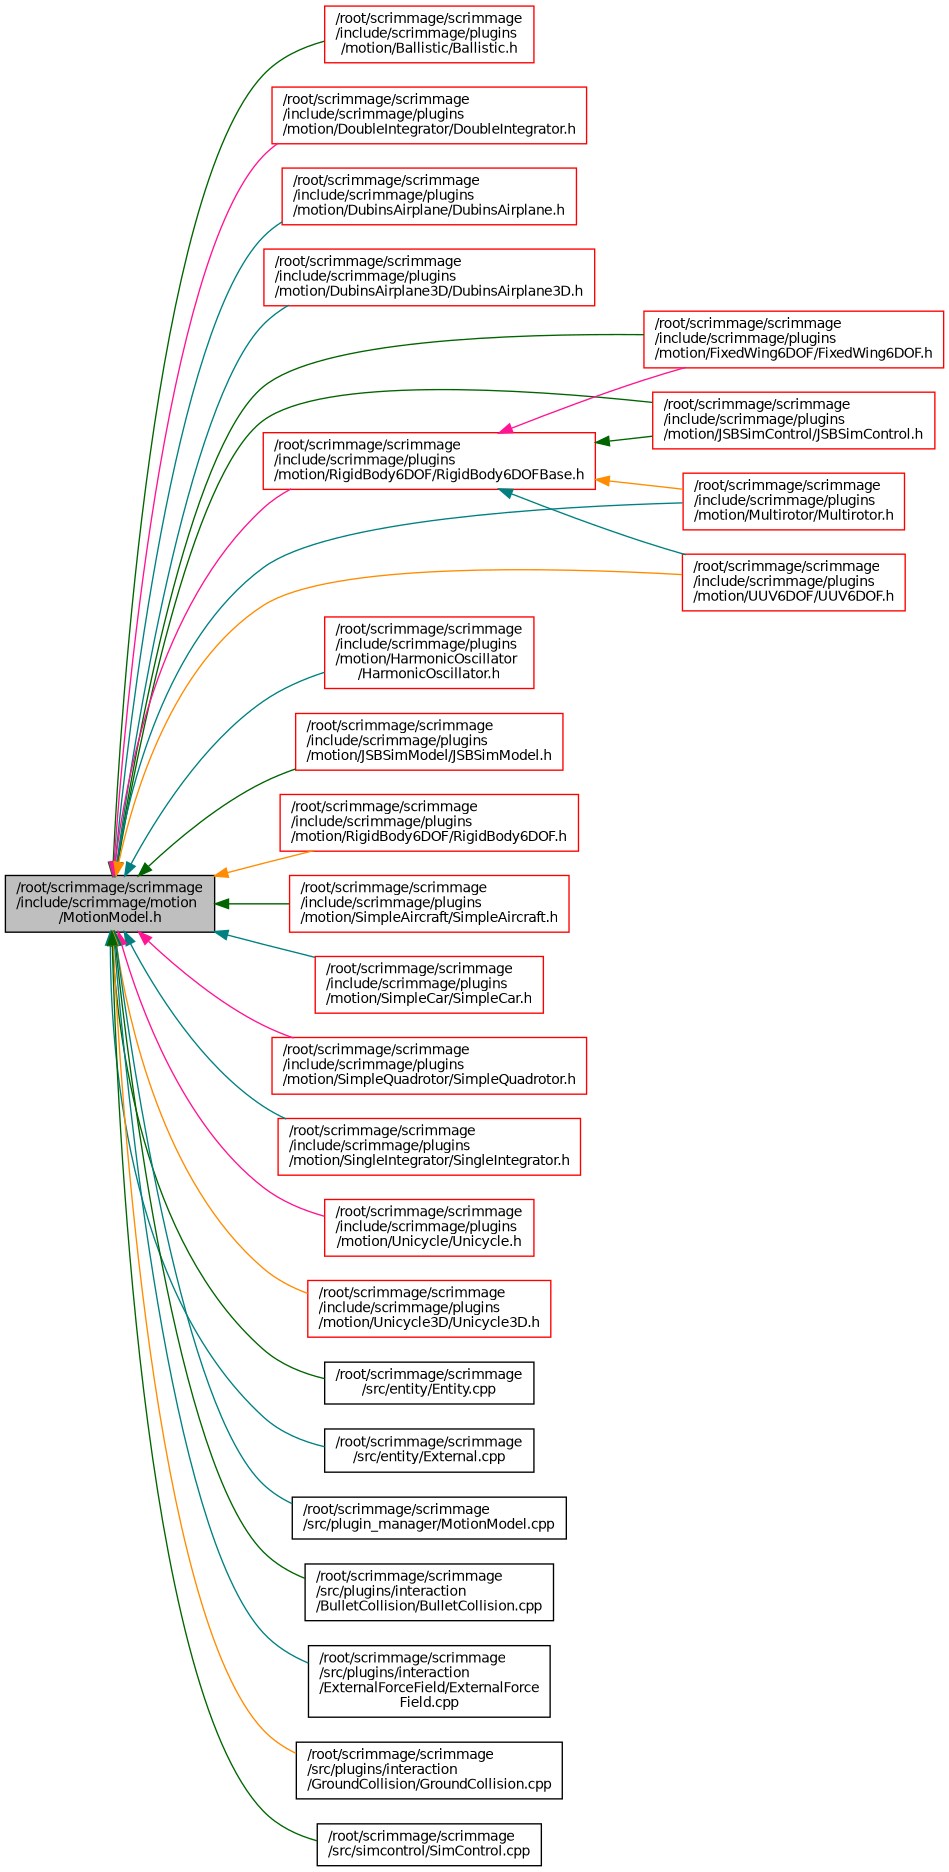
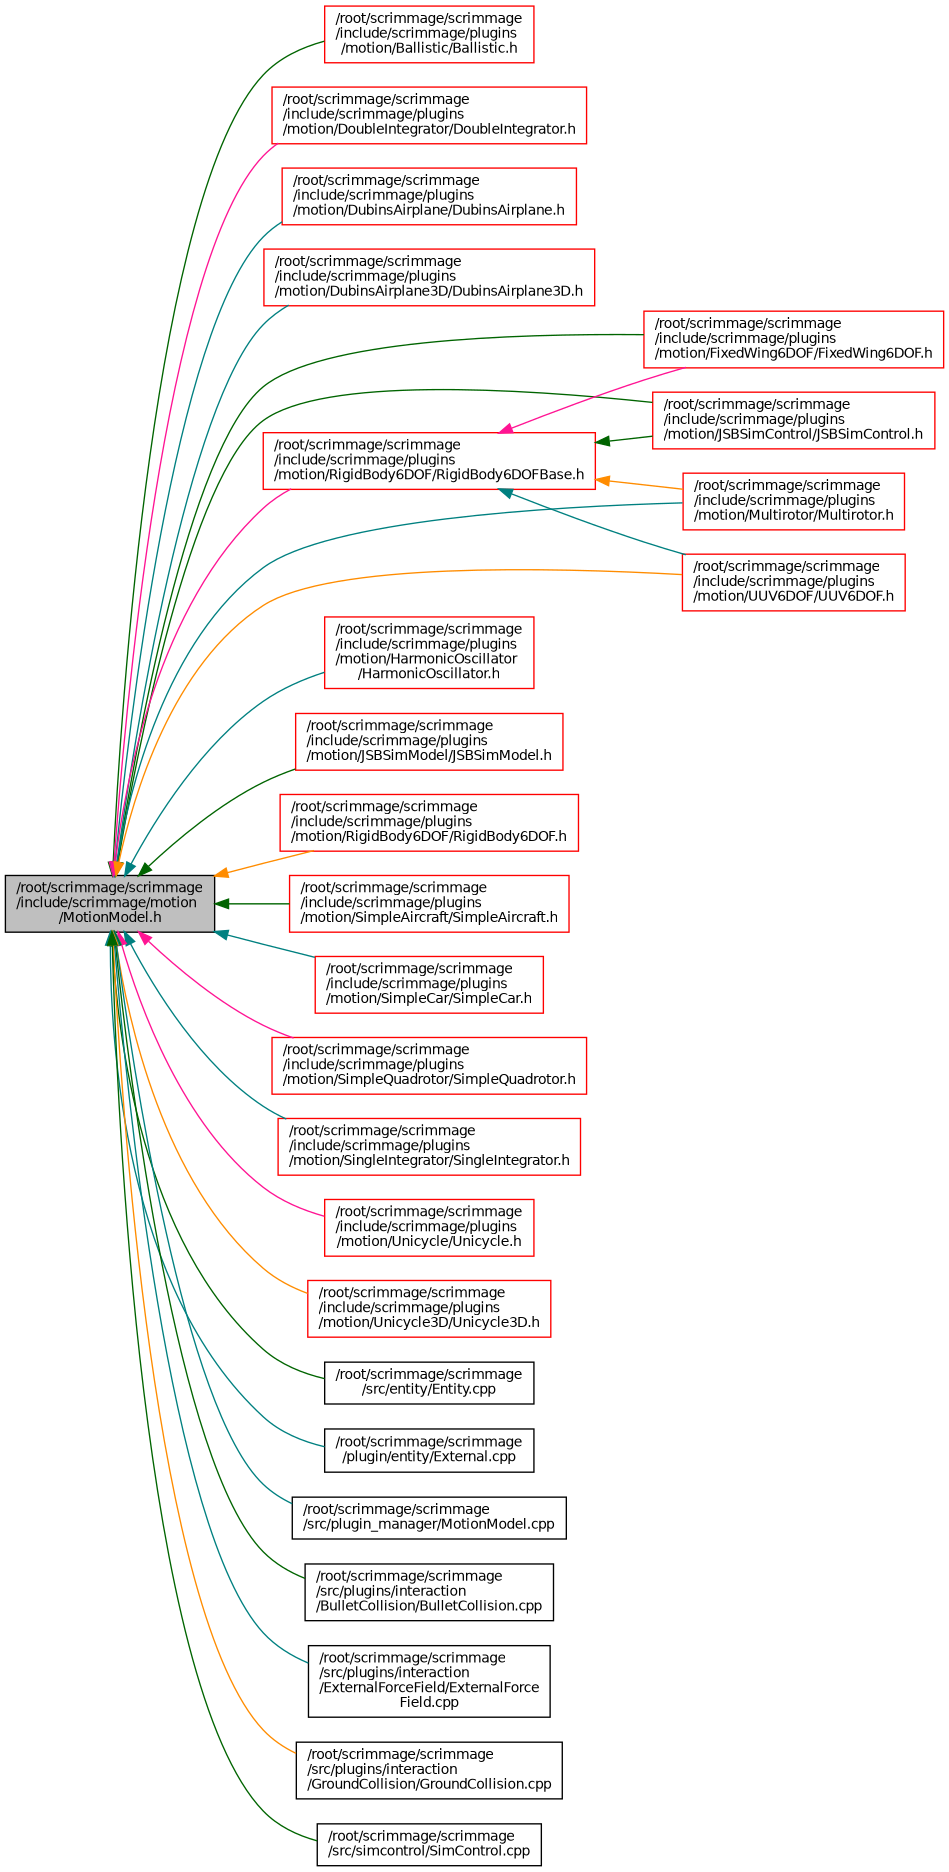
(429, 1451) -> (429, 1451)
